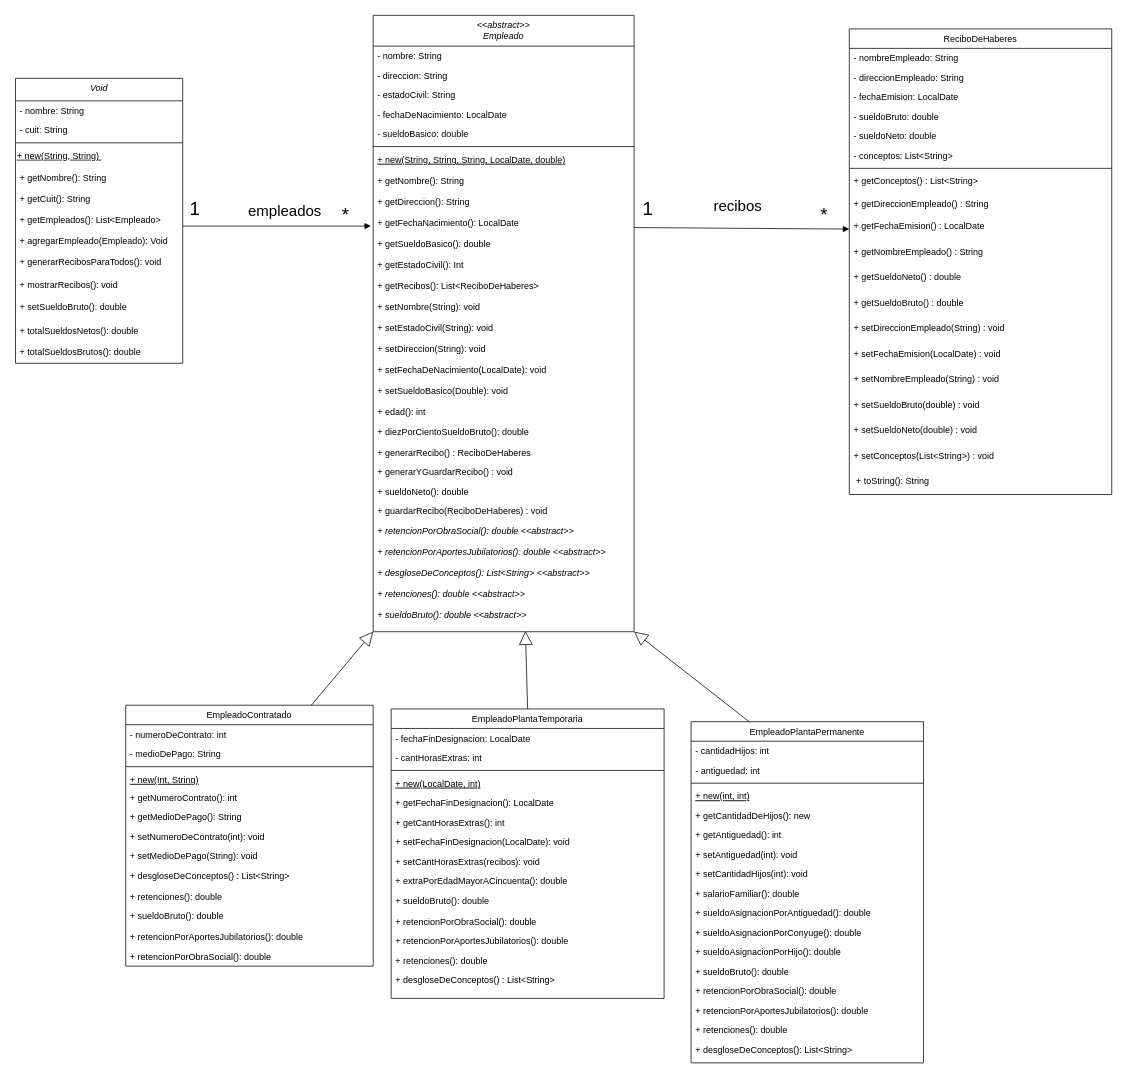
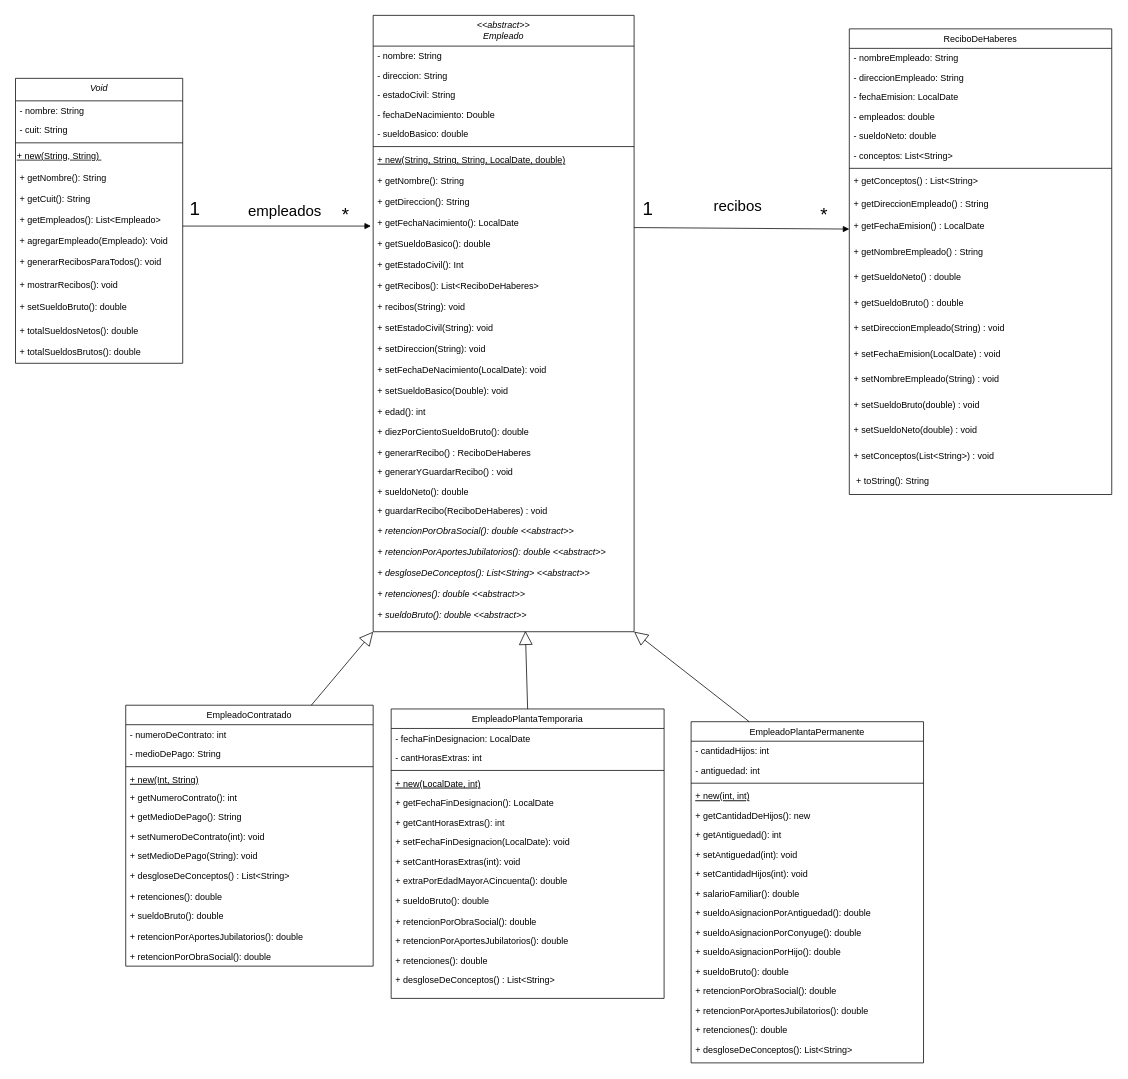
(446, 115) -> (438, 115)
(902, 117) -> (897, 117)
(436, 308) -> (429, 308)
(478, 862) -> (468, 862)
